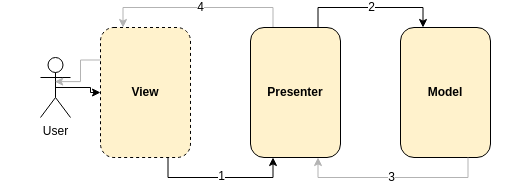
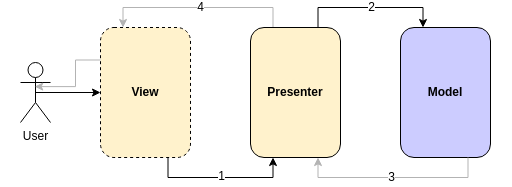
(56, 88) -> (36, 93)
(446, 93) -> (446, 93)
